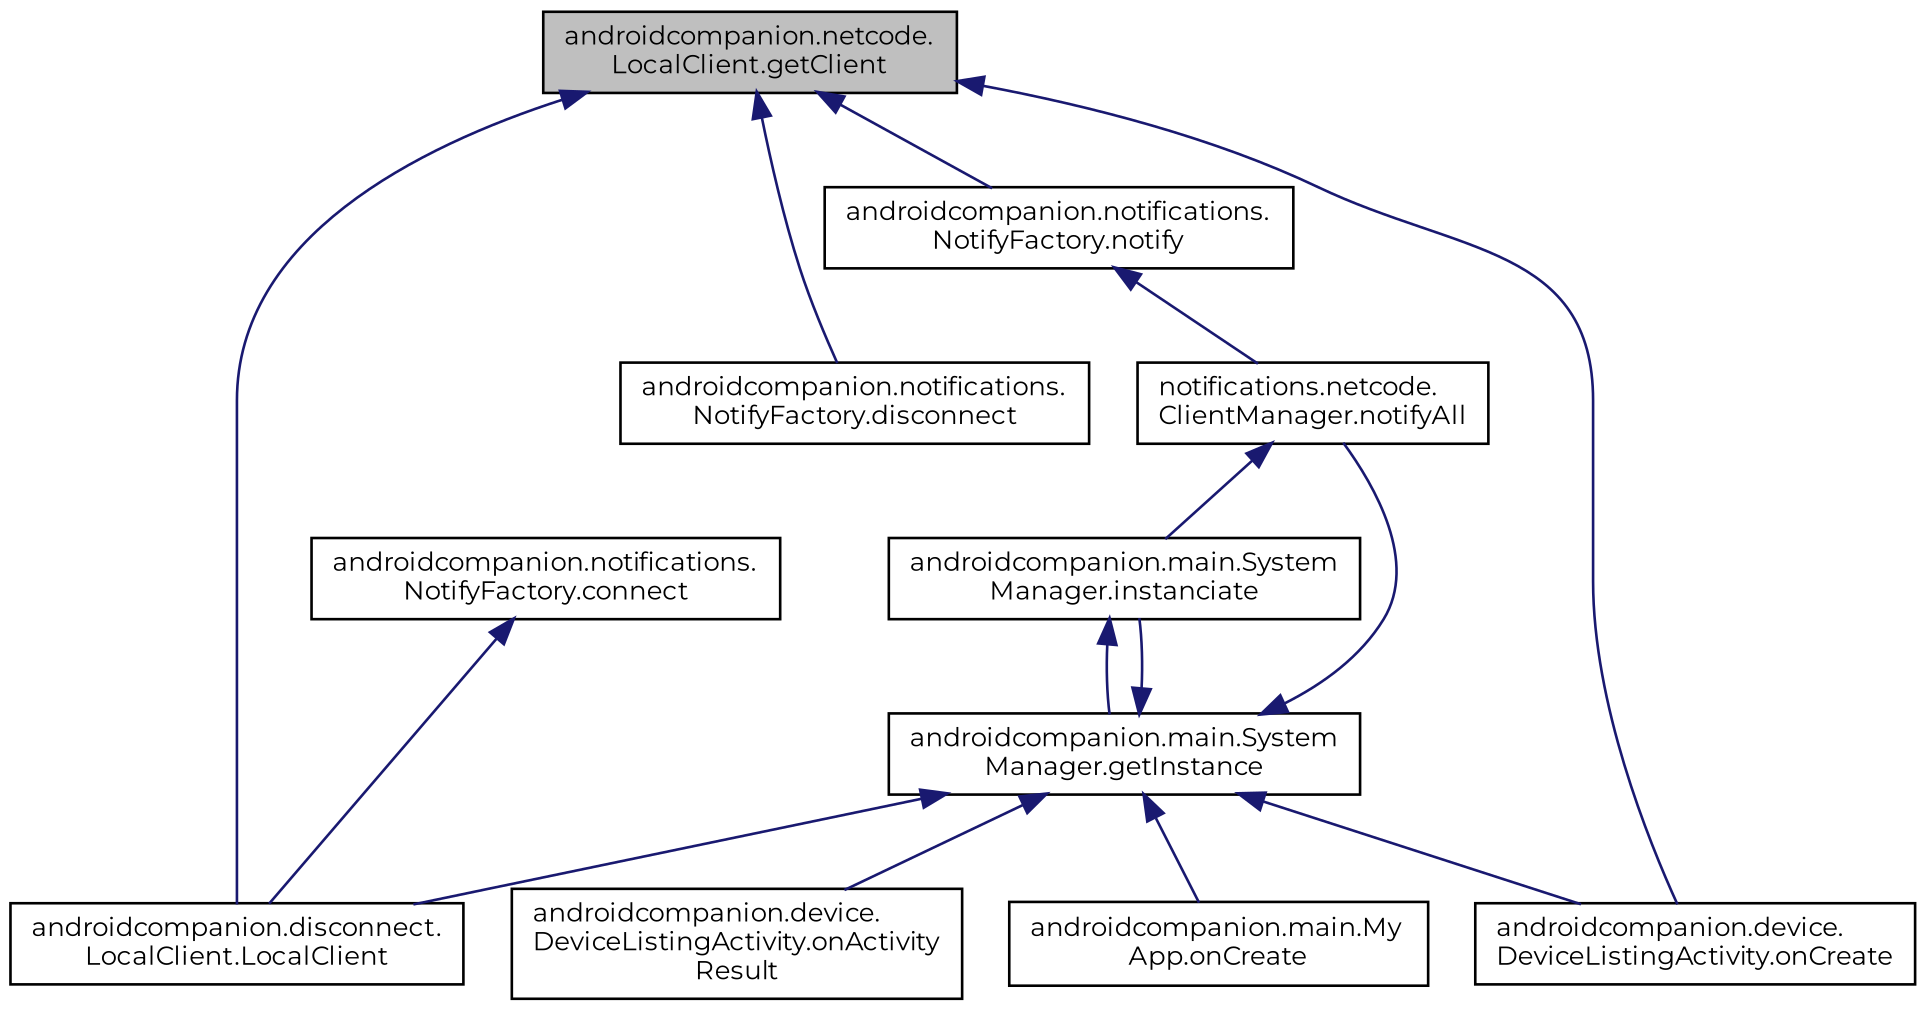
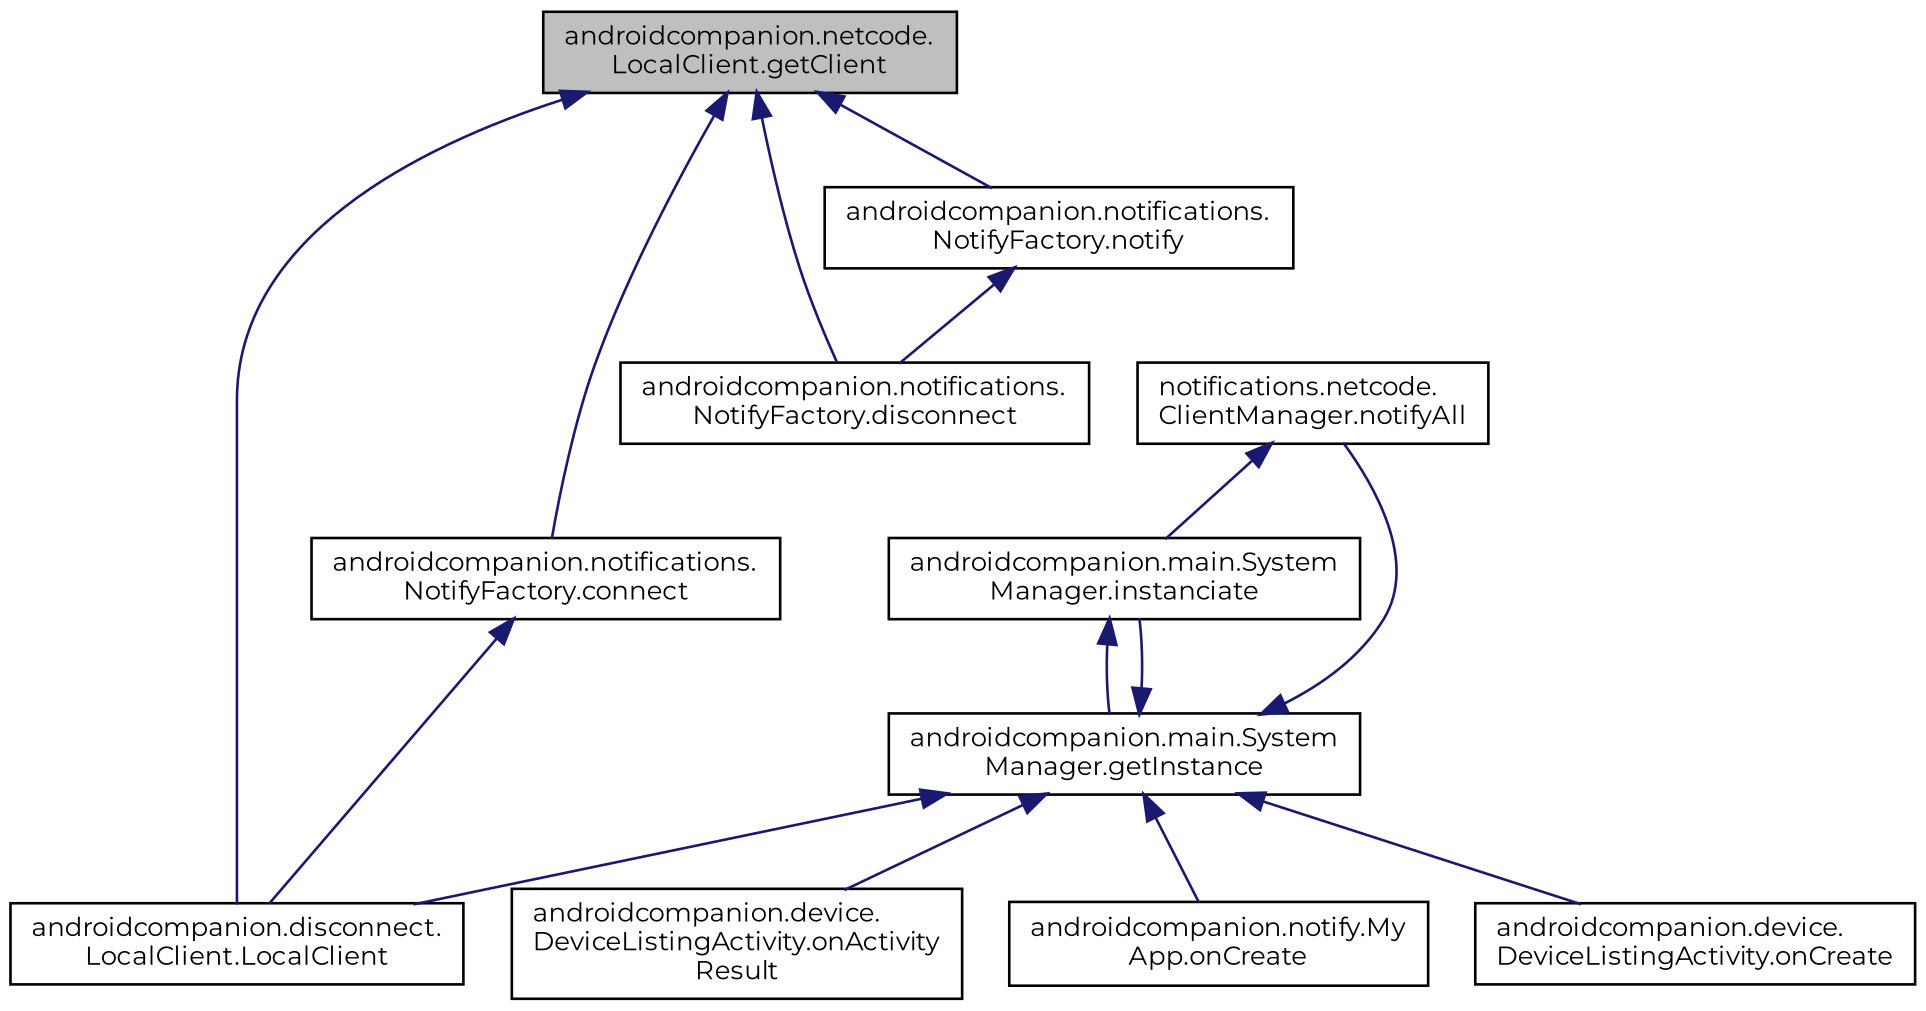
(1561, 302) -> (613, 320)
(1197, 323) -> (947, 324)
(1219, 944) -> (1219, 944)
